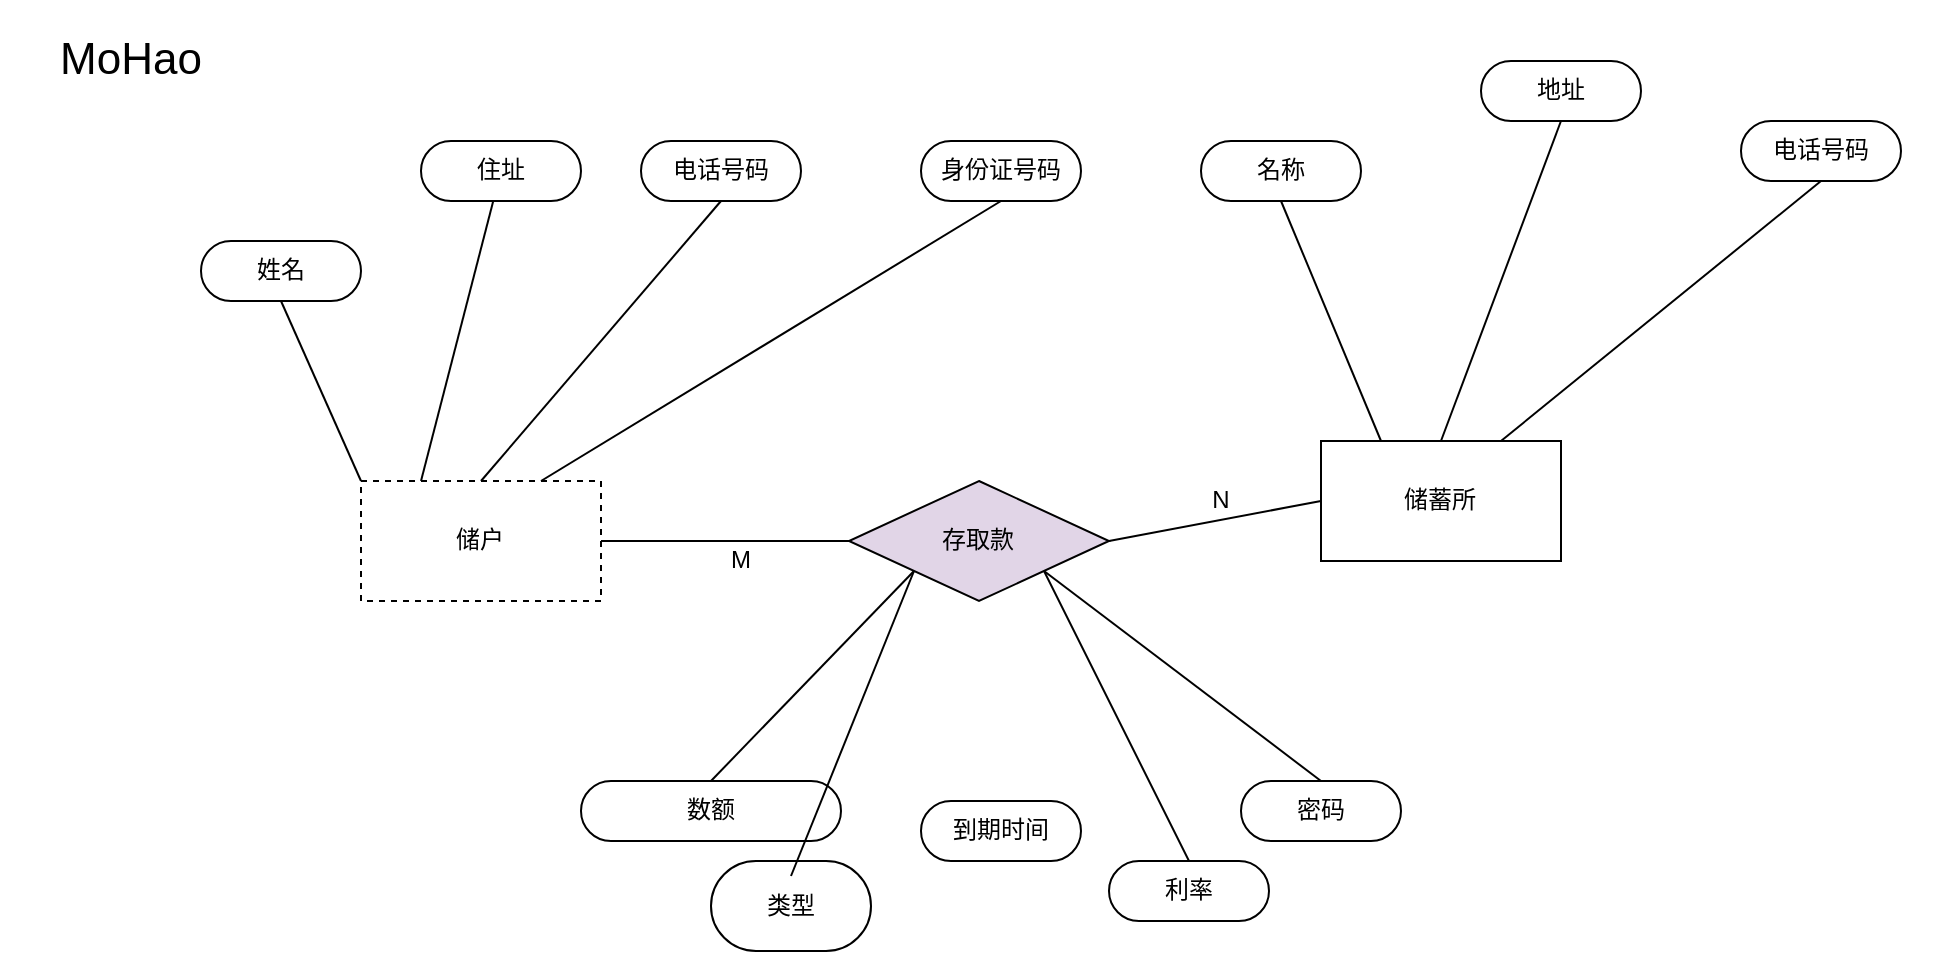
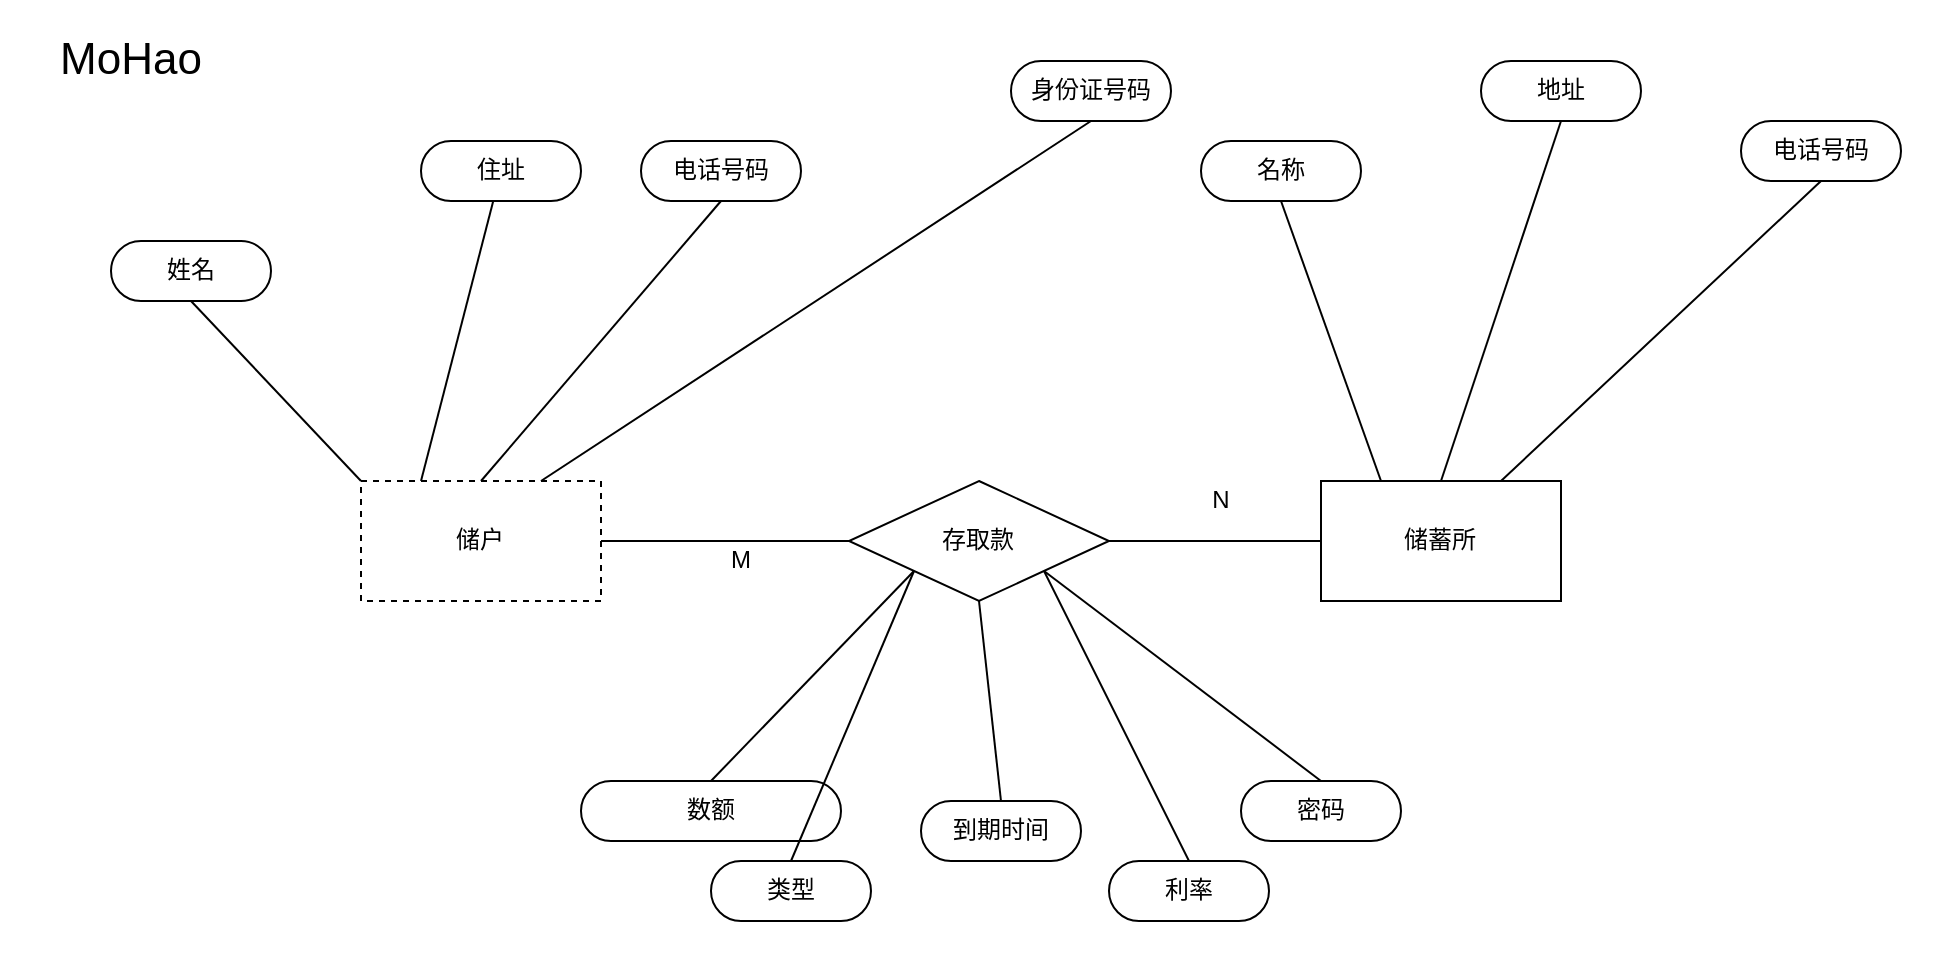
(1001, 171) -> (1091, 91)
(281, 271) -> (191, 271)
(1441, 501) -> (1441, 541)
(979, 541) -> (979, 541)
none -> (990, 701)
(791, 906) -> (791, 891)
